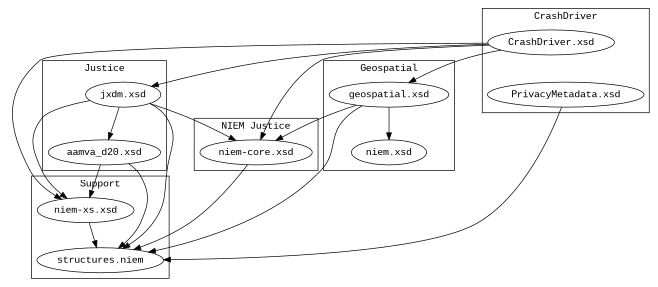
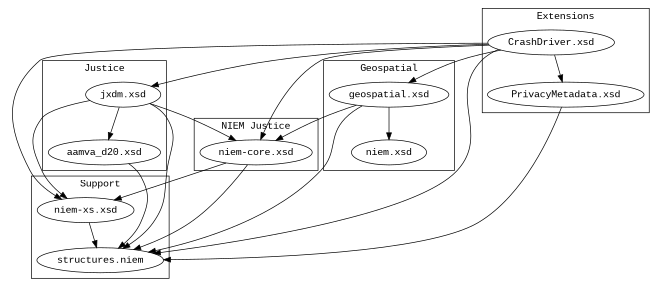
(566, 16) -> (566, 16)
none -> (557, 65)
(95, 180) -> (174, 180)
none -> (380, 209)
